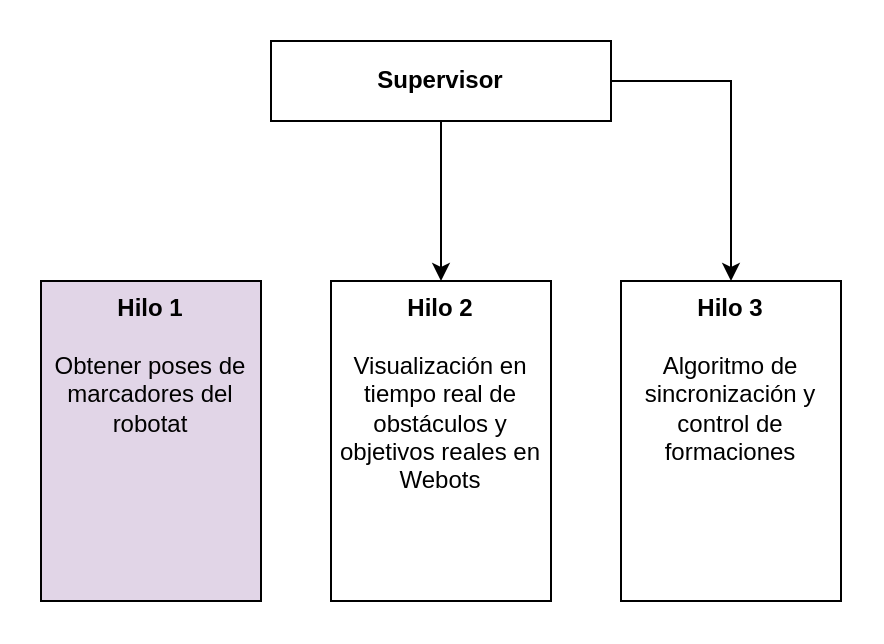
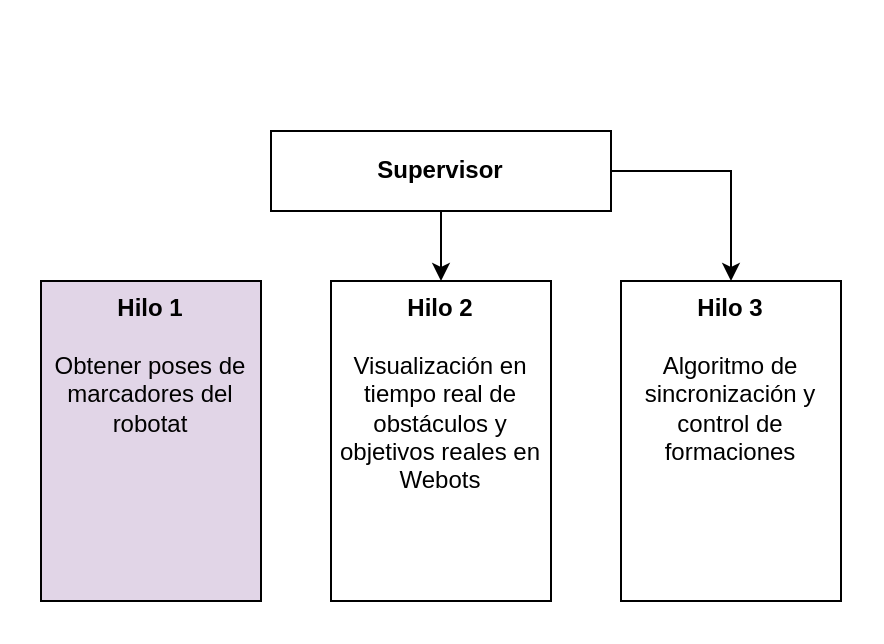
(441, 81) -> (441, 171)
